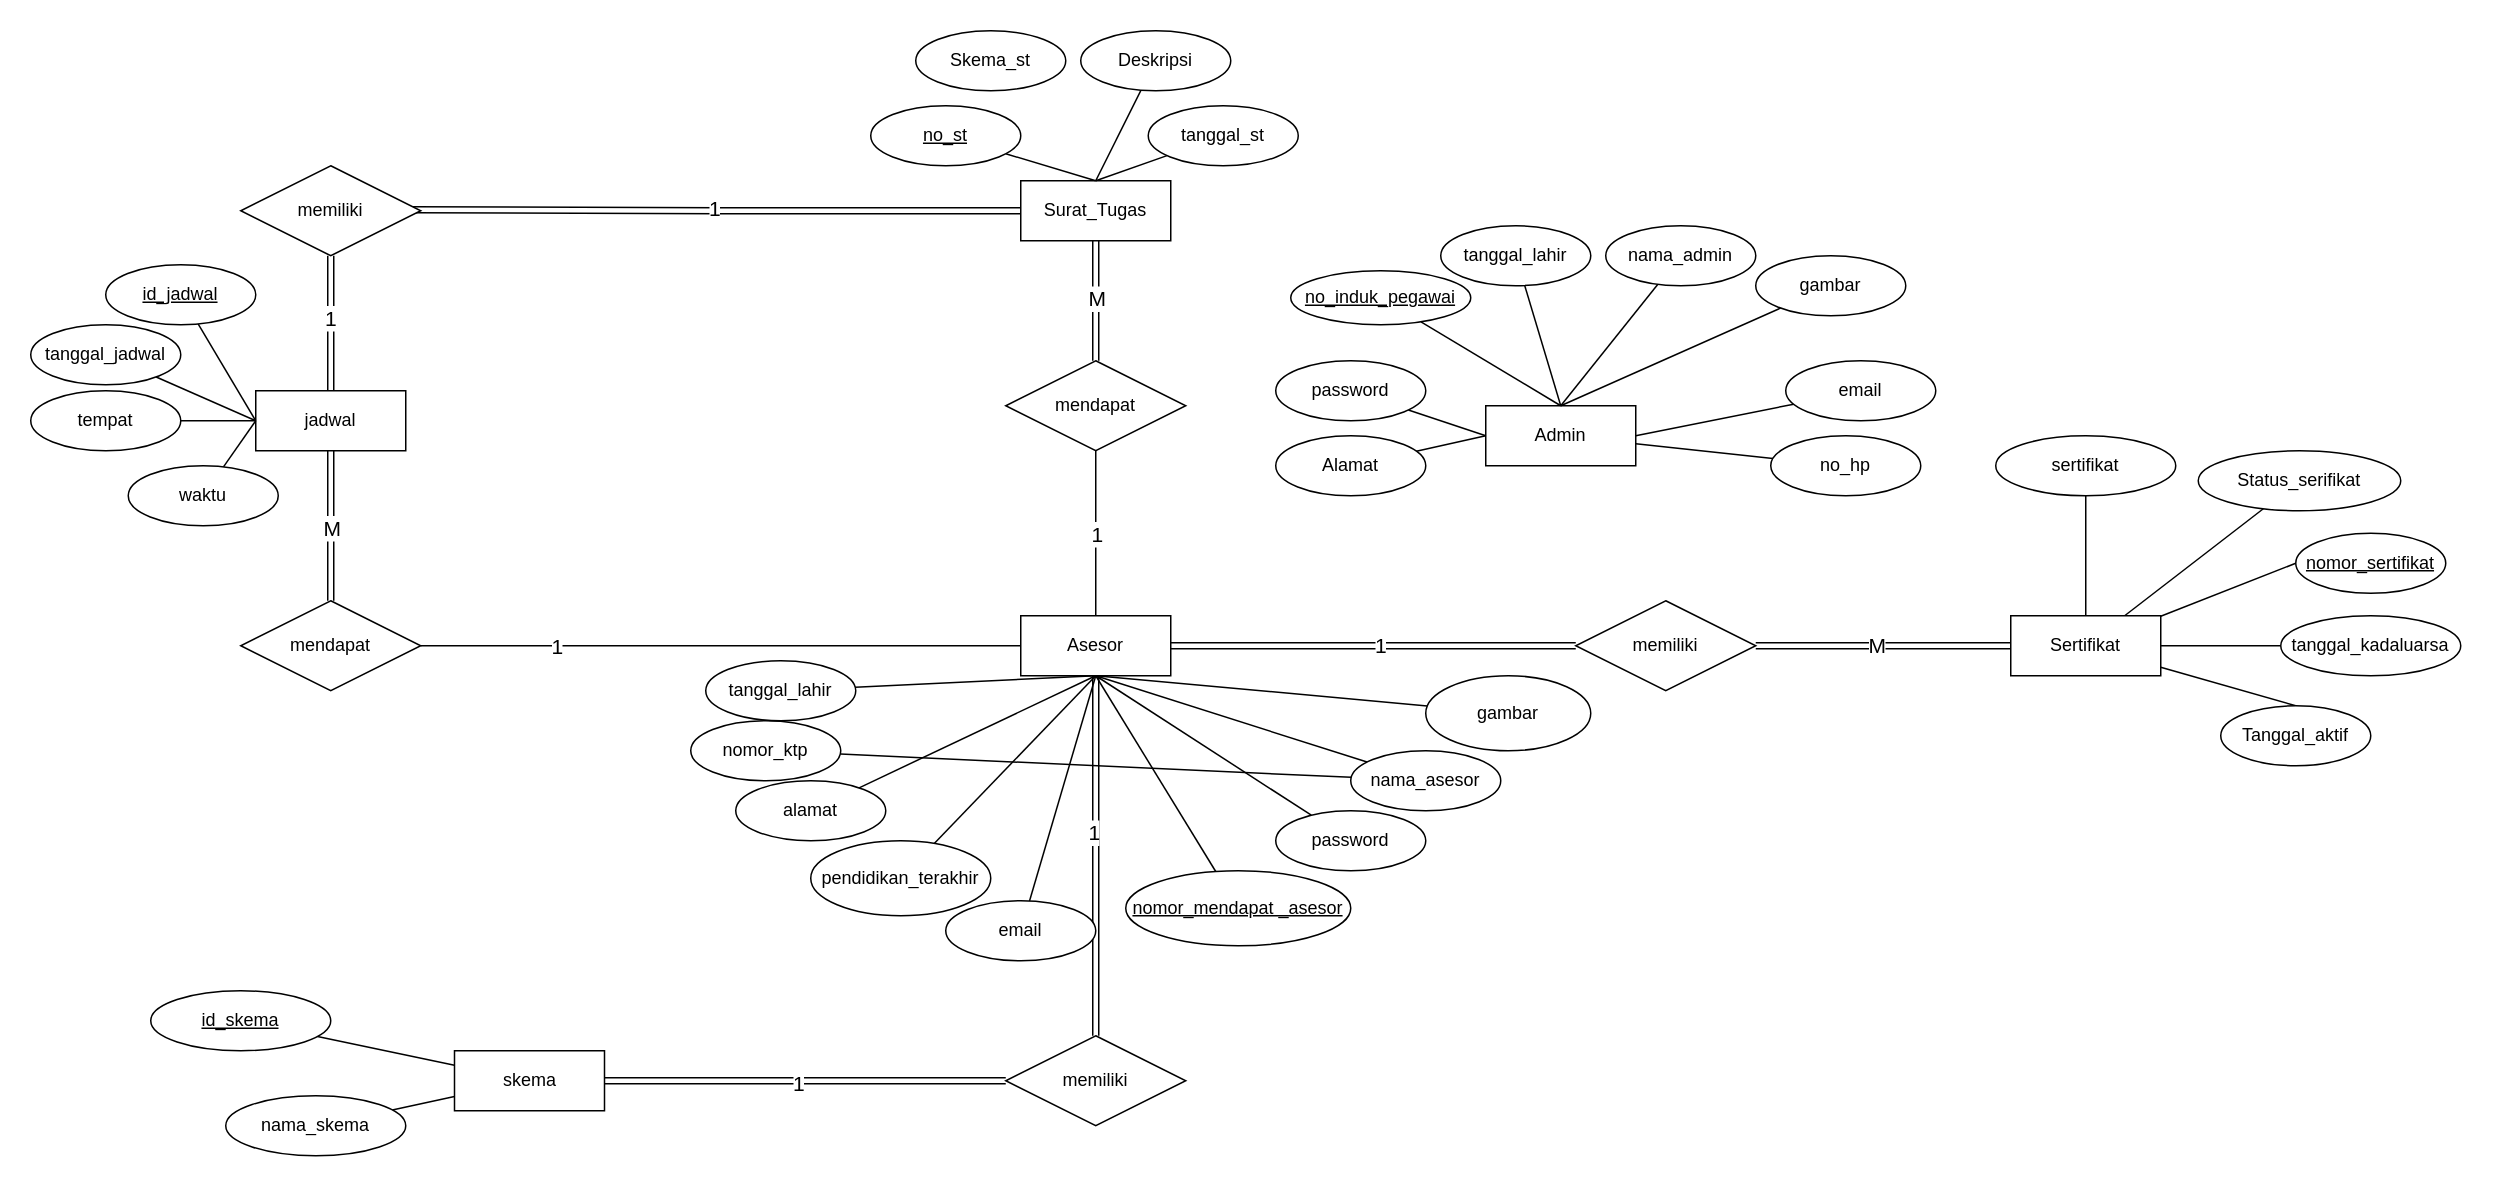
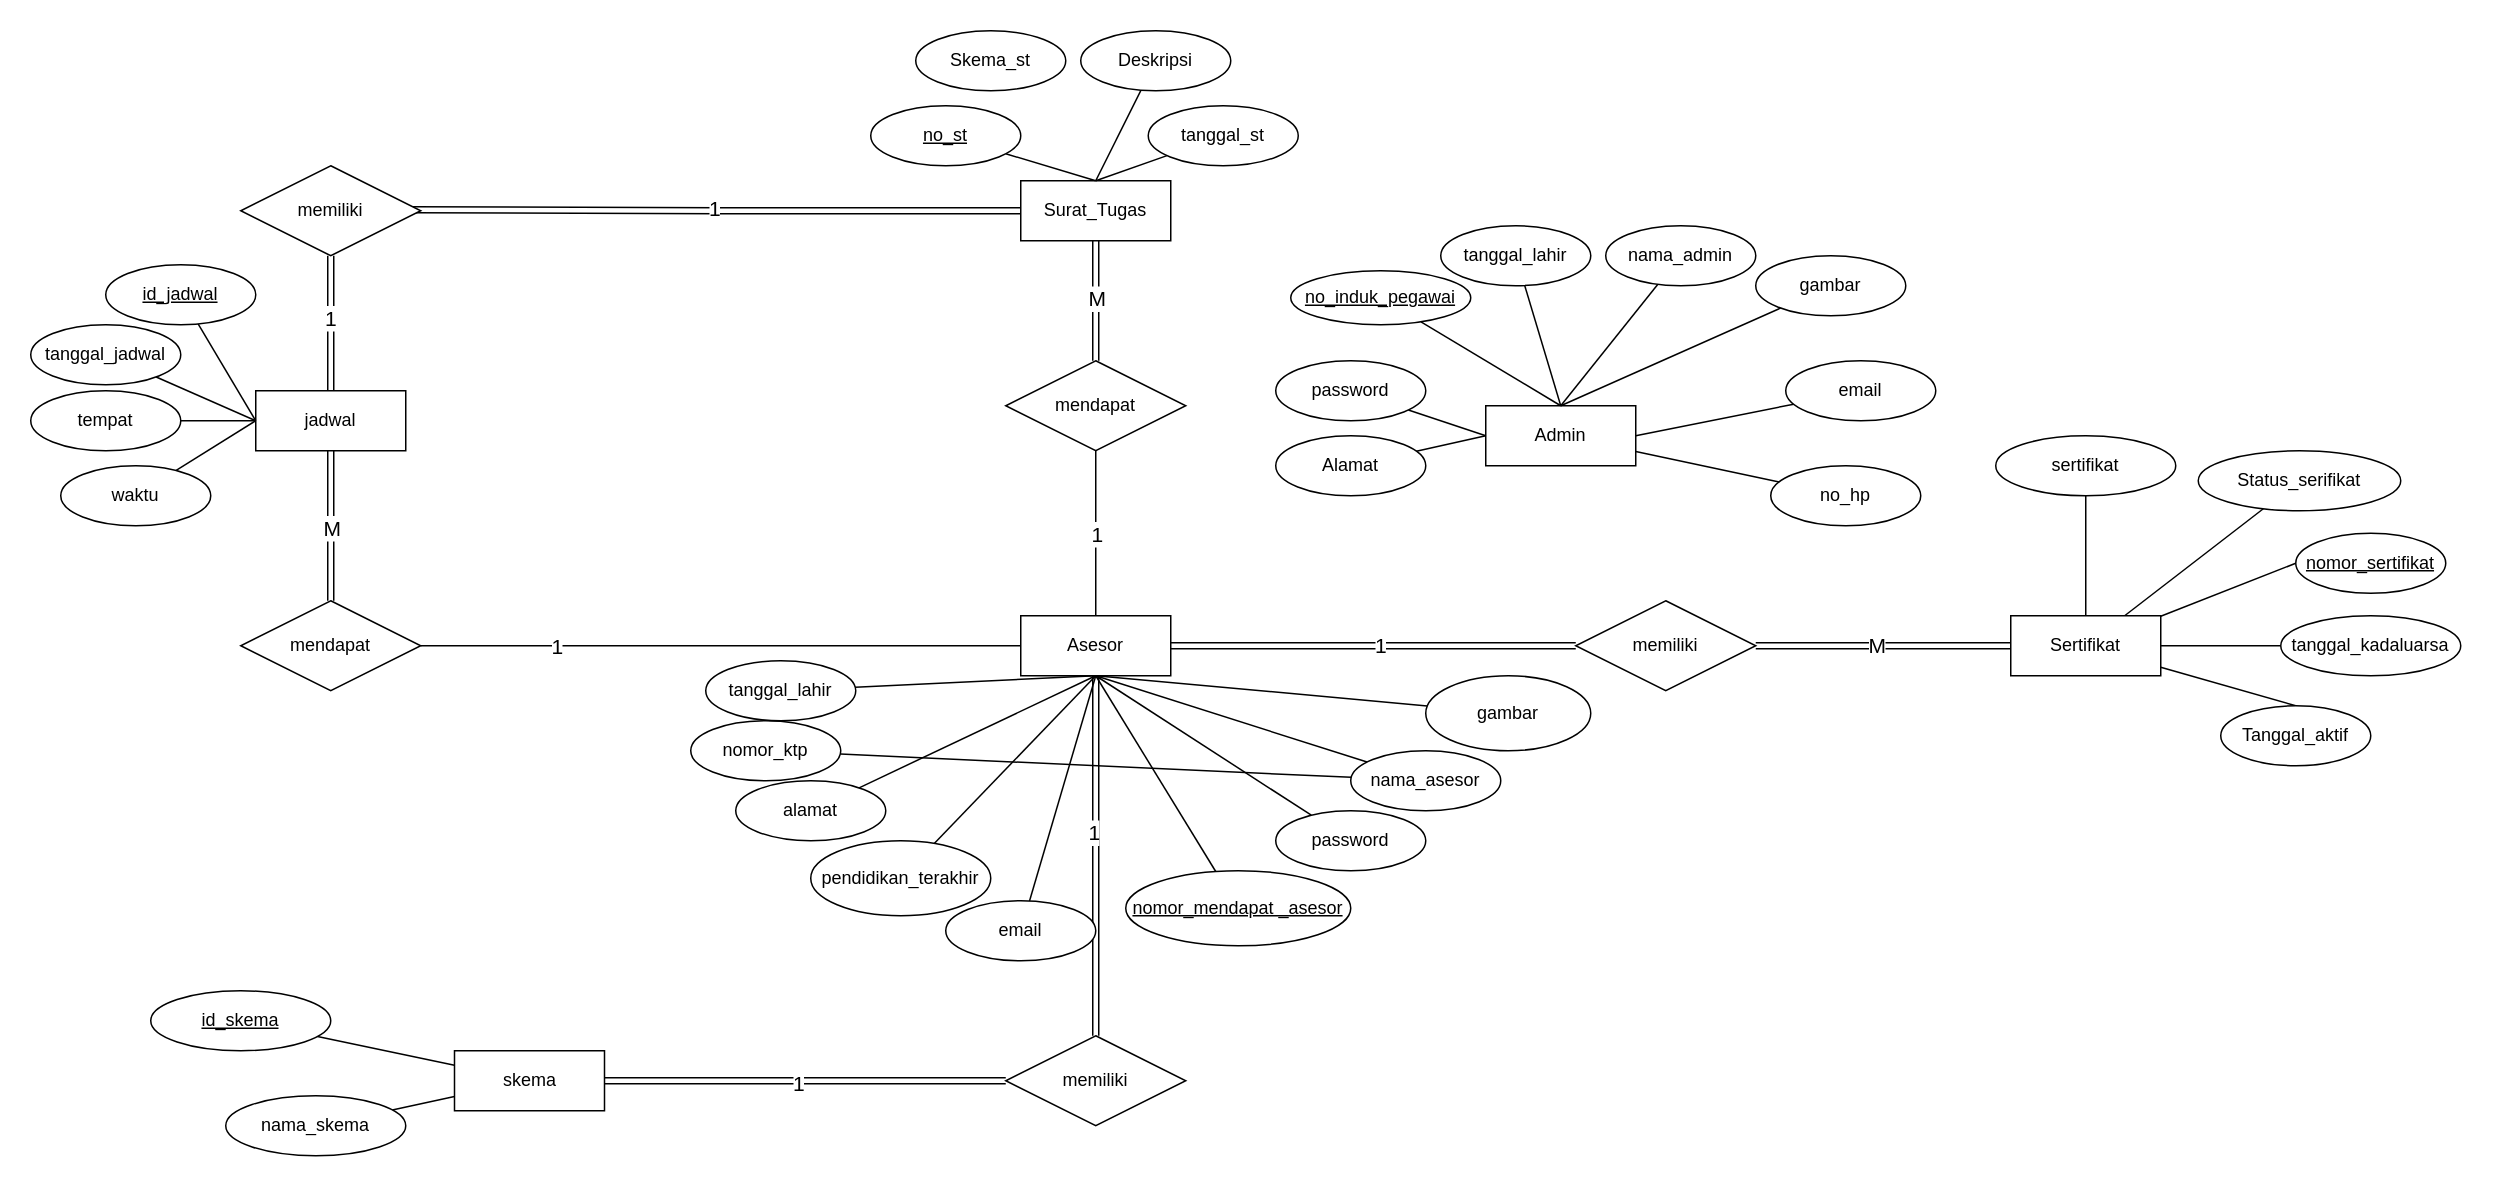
(1846, 466) -> (1846, 496)
(203, 496) -> (136, 496)
